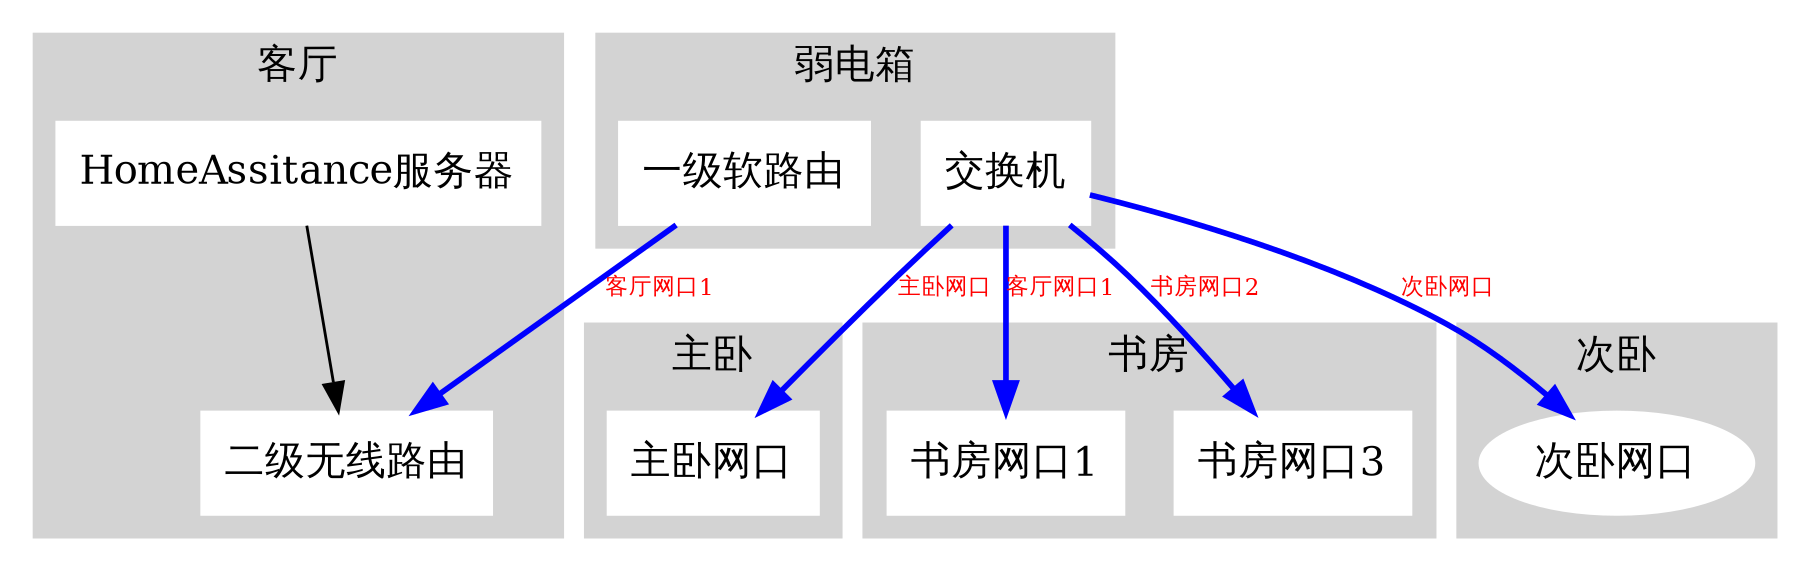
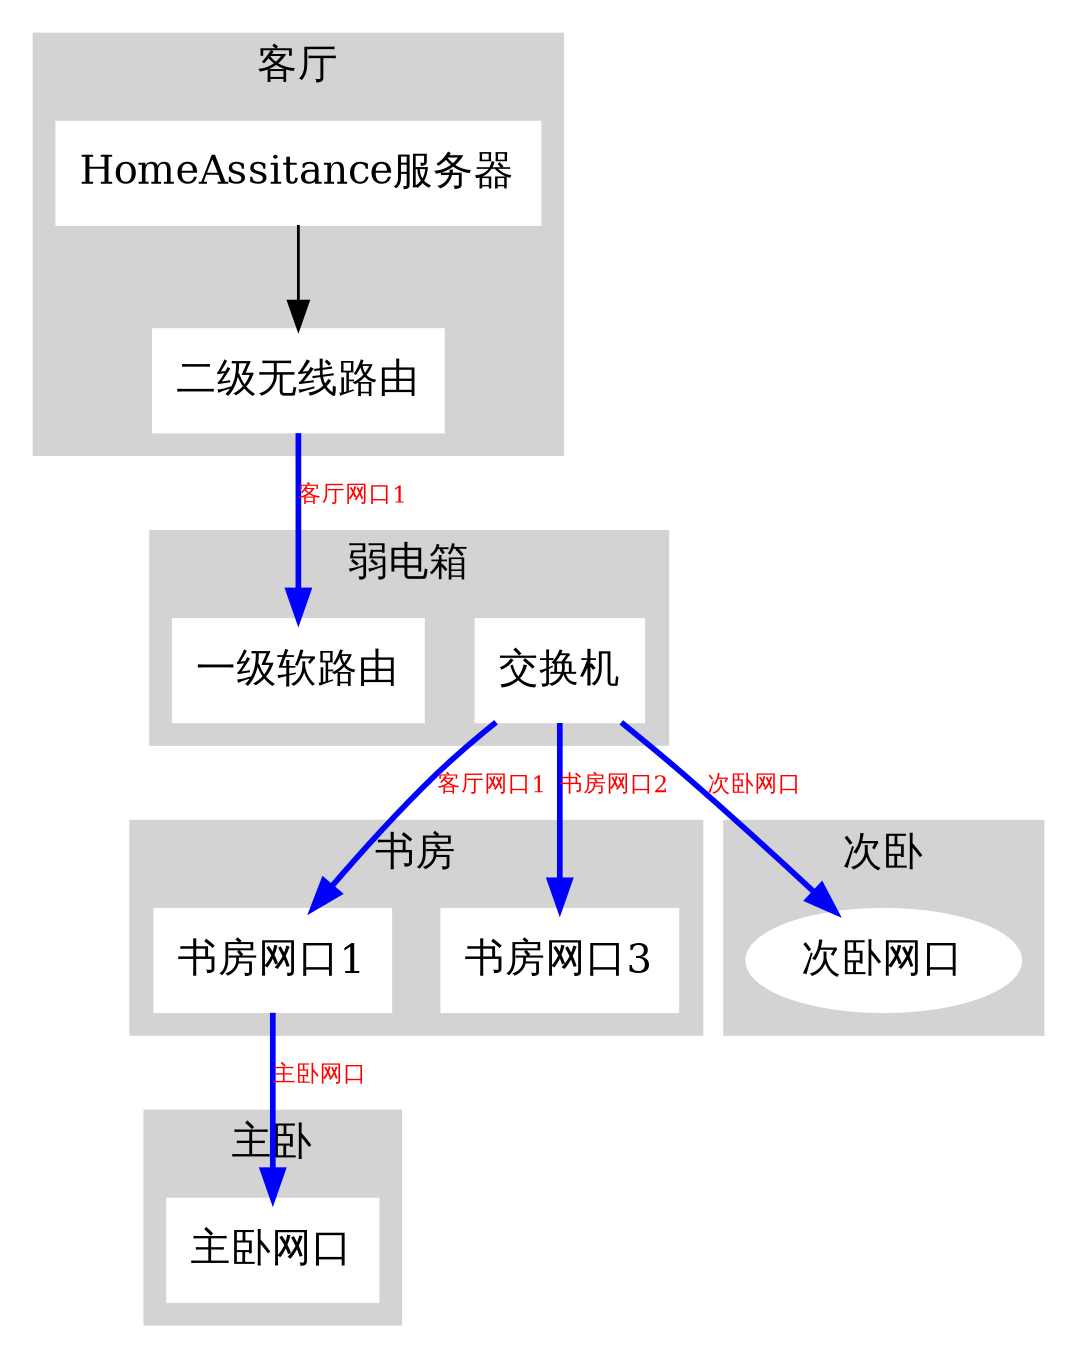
(870, 303) -> (273, 1091)
(540, 322) -> (298, 511)
